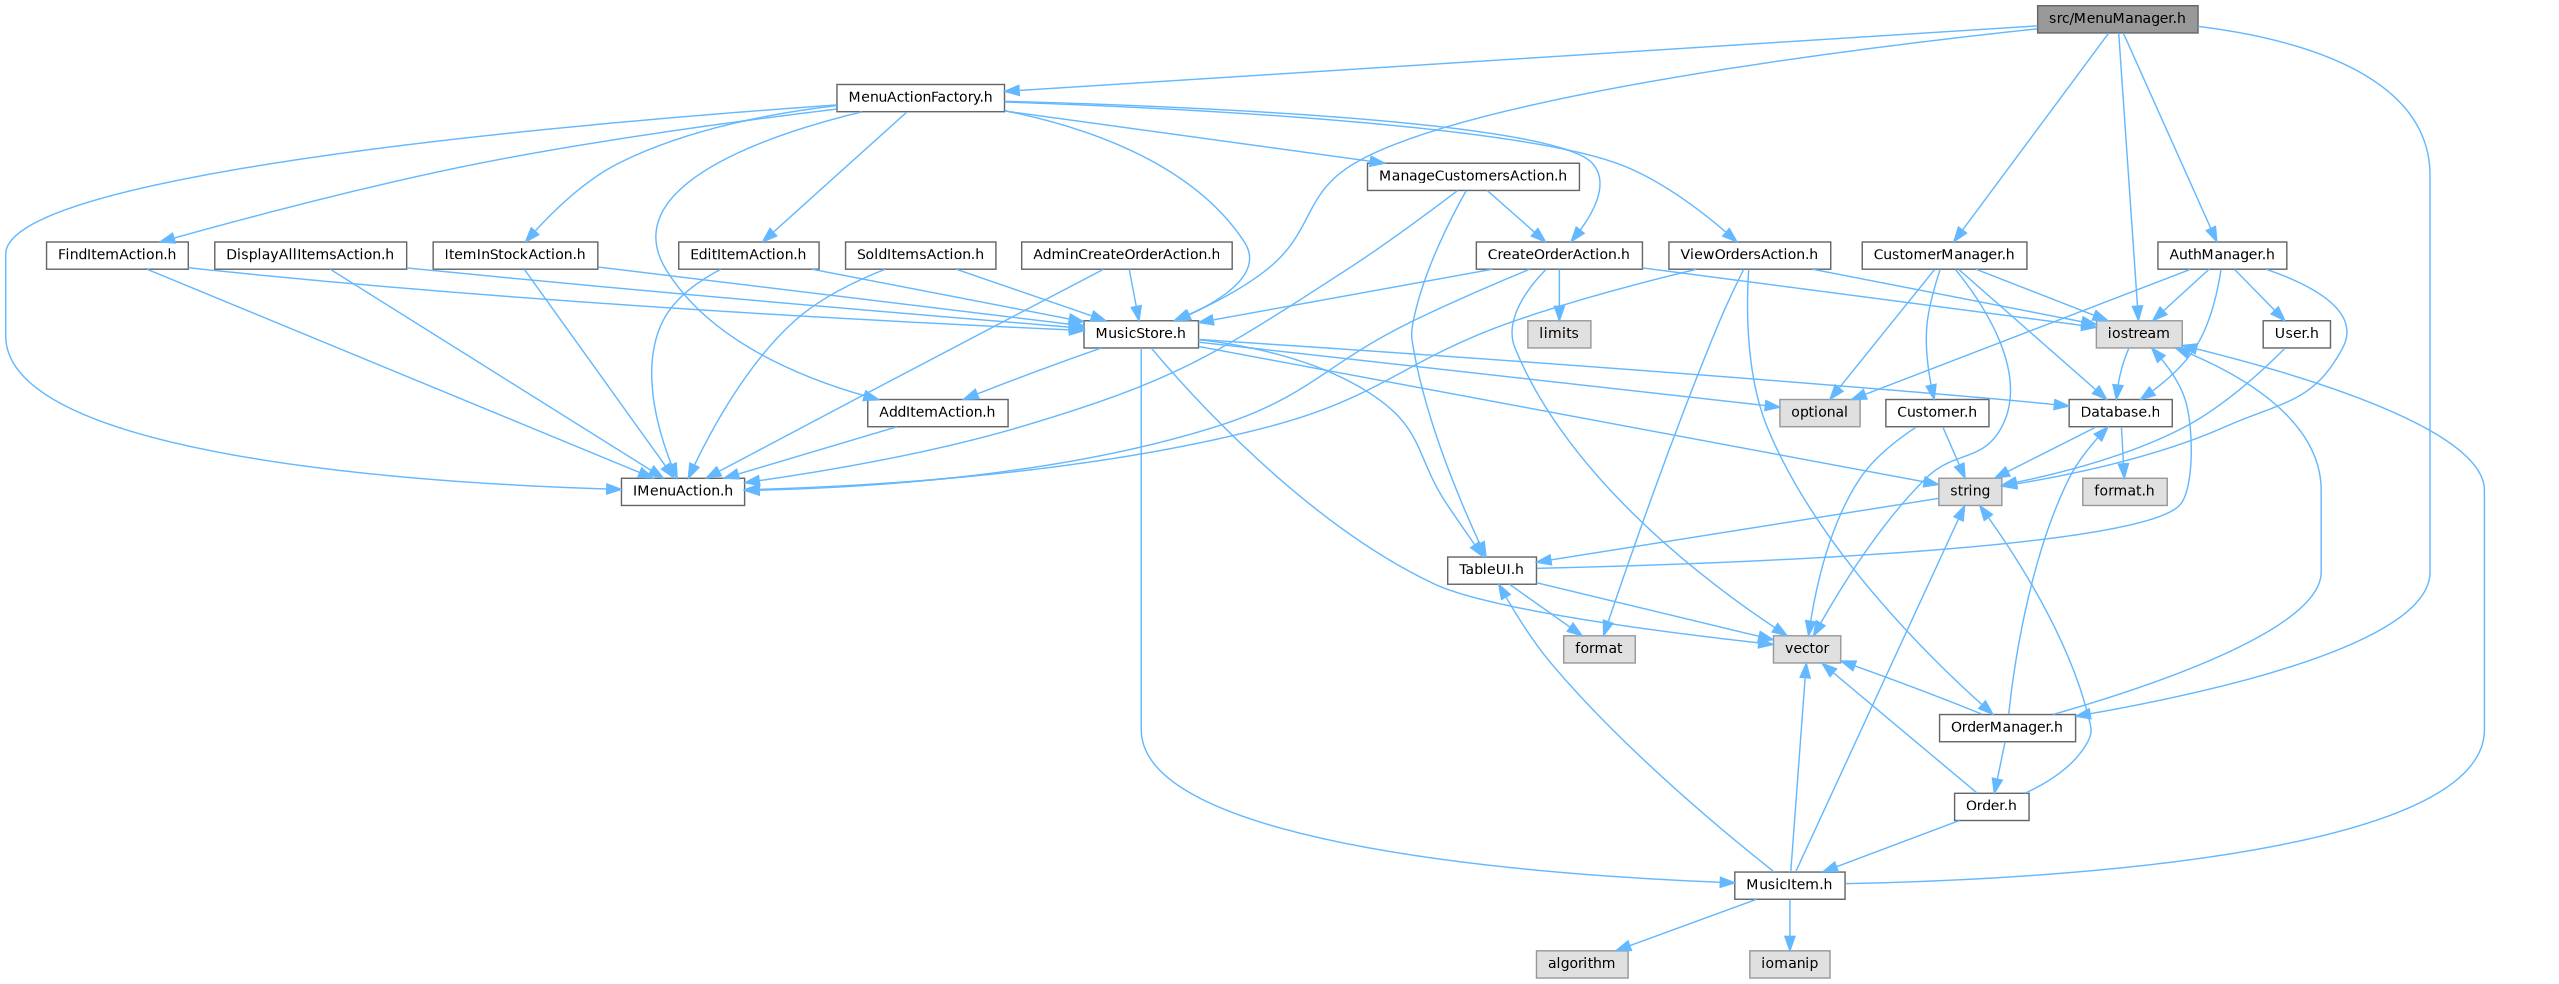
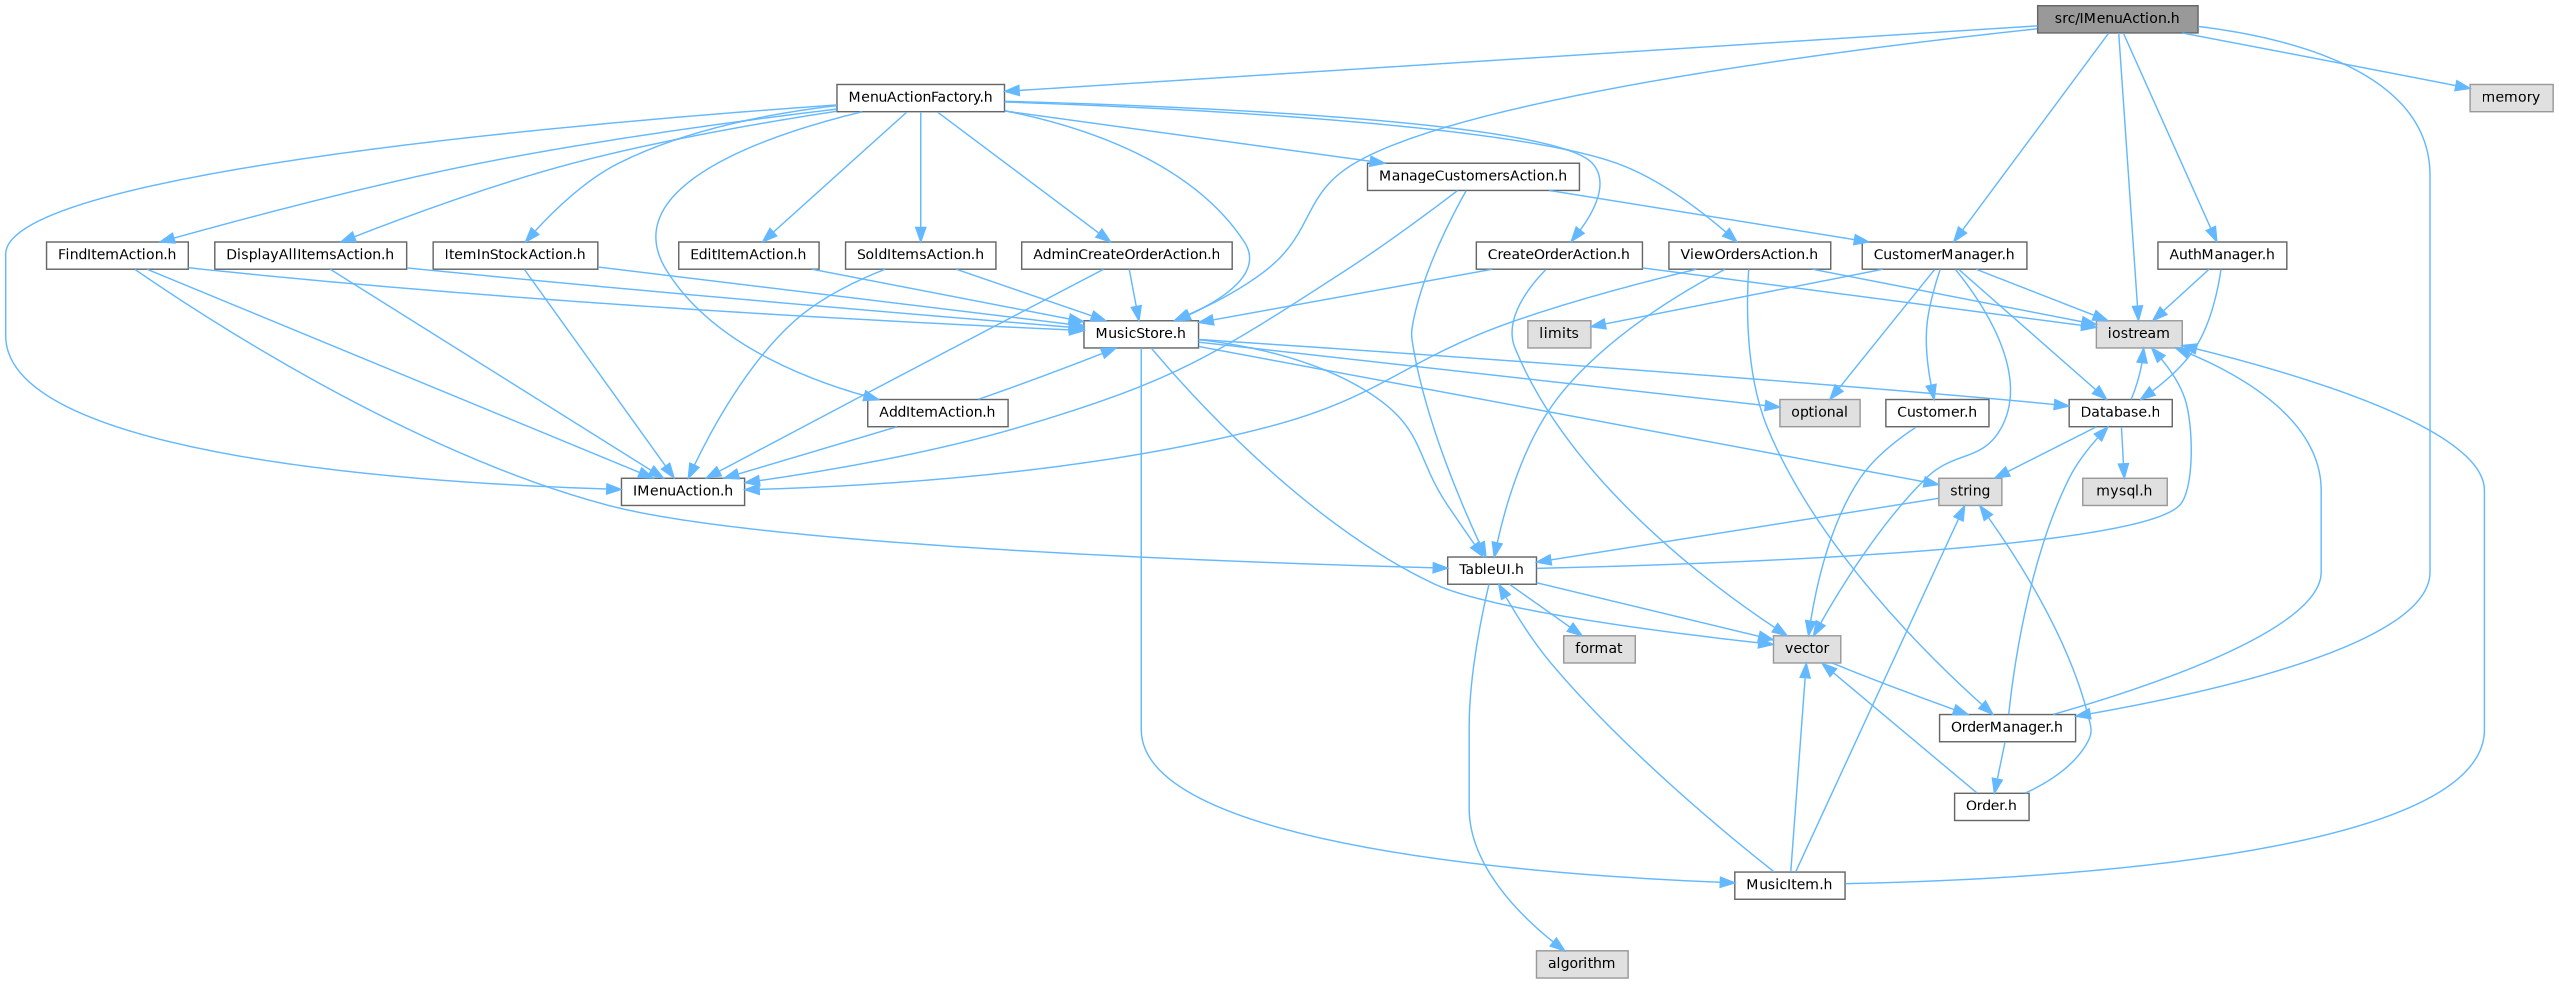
(2118, 19) -> (2118, 19)
none -> (2512, 98)
none -> (591, 159)
none -> (921, 170)
none -> (1018, 173)
(1511, 211) -> (1687, 213)
(1559, 288) -> (1737, 298)
(2297, 334) -> none
(2020, 335) -> none
(653, 354) -> none
(2122, 366) -> (2138, 381)
(1039, 370) -> (1040, 377)
(2250, 417) -> none
(1182, 436) -> none
(1671, 444) -> (1595, 358)
(1951, 446) -> none
(2125, 492) -> (2125, 492)
none -> (755, 529)
(1919, 690) -> (1893, 687)
(1898, 844) -> none
(1693, 922) -> (1469, 777)
(1790, 964) -> none
